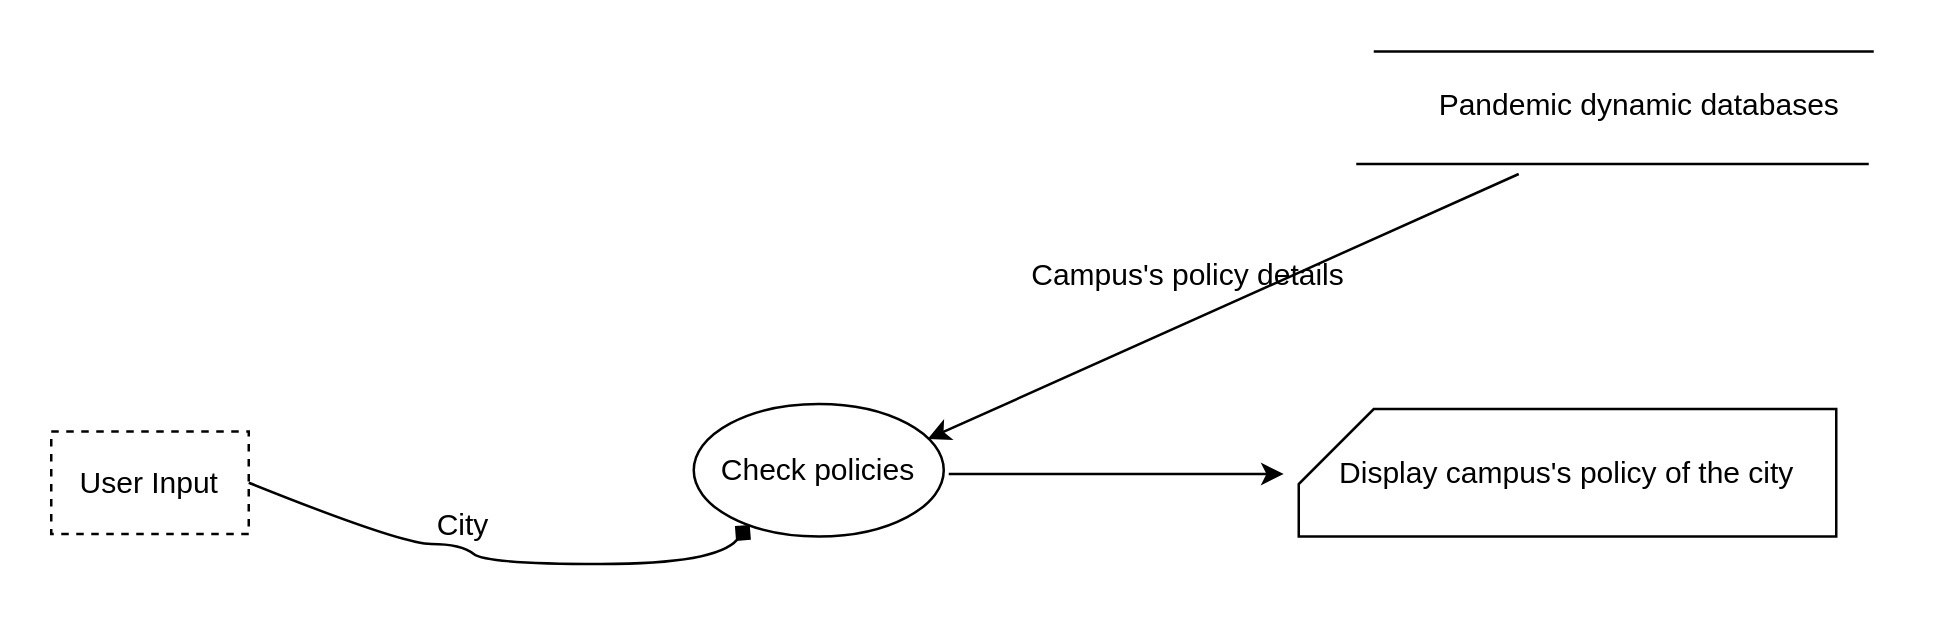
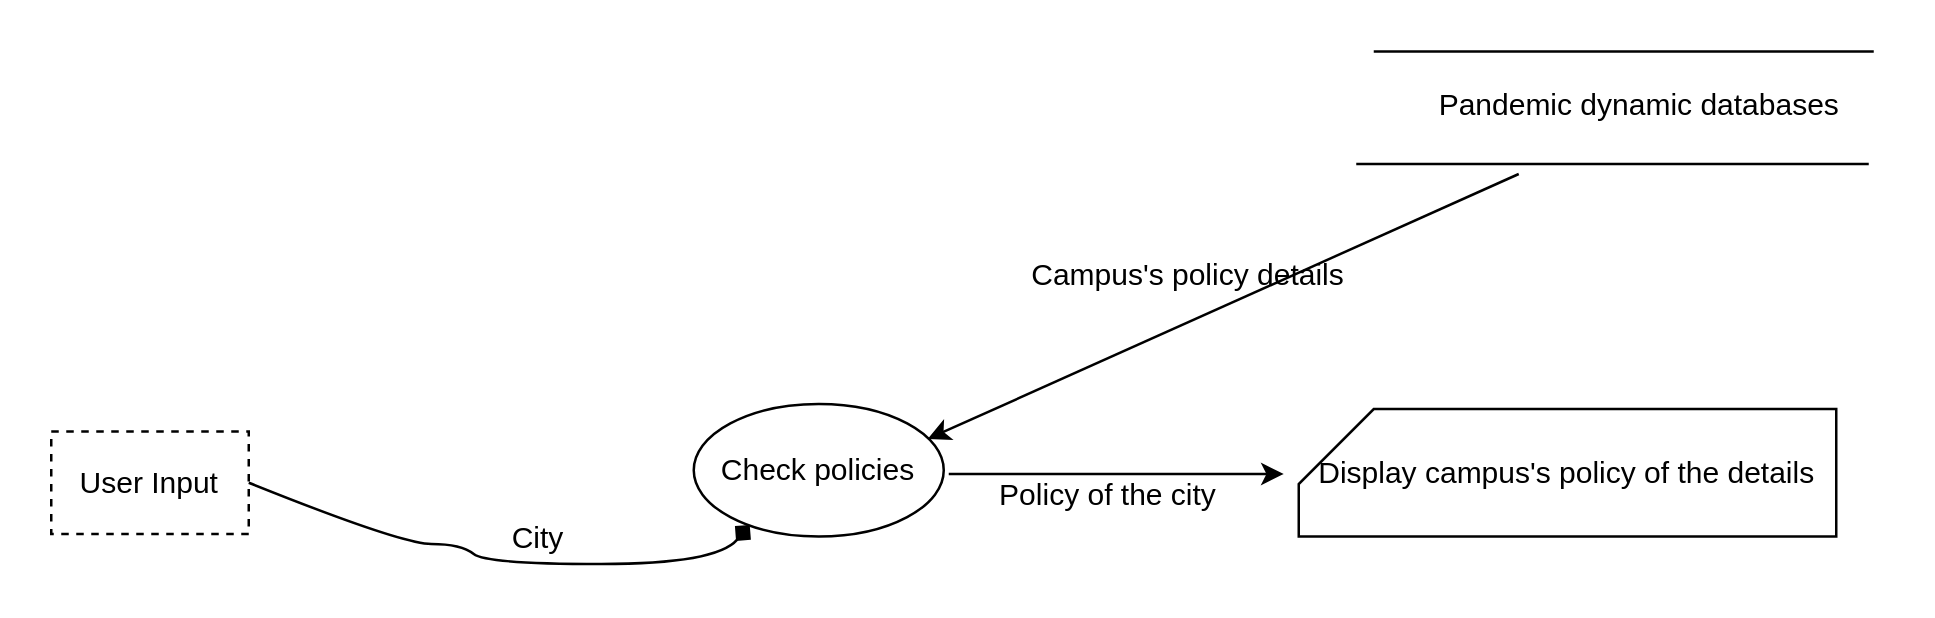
(1568, 474) -> (1568, 474)
none -> (1109, 495)
(464, 526) -> (539, 539)
